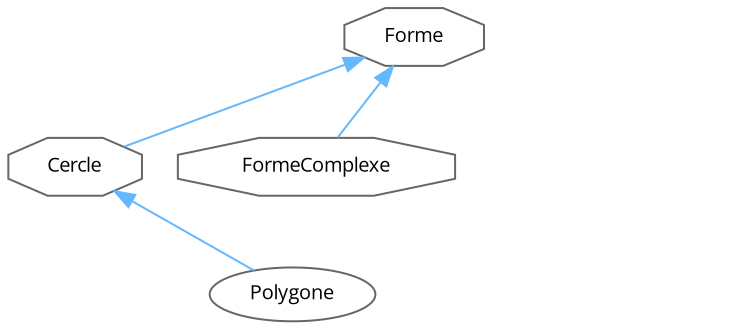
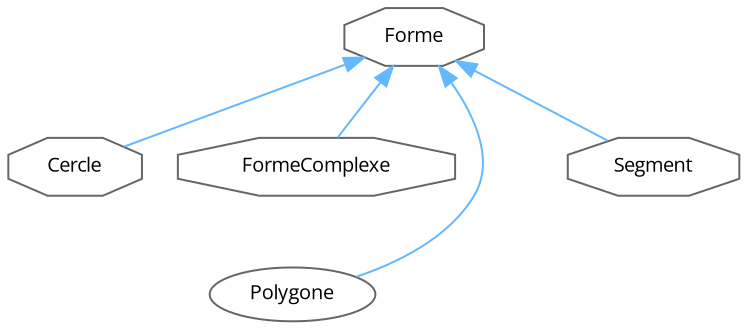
none -> (654, 167)
(193, 236) -> (467, 206)
